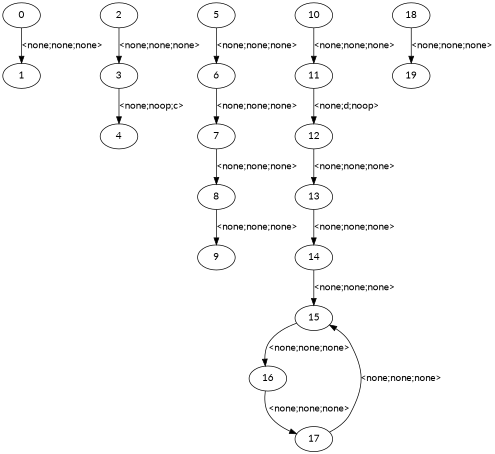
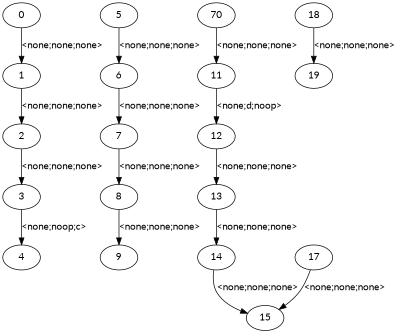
(314, 15) -> (216, 15)
none -> (22, 103)
(268, 379) -> none
